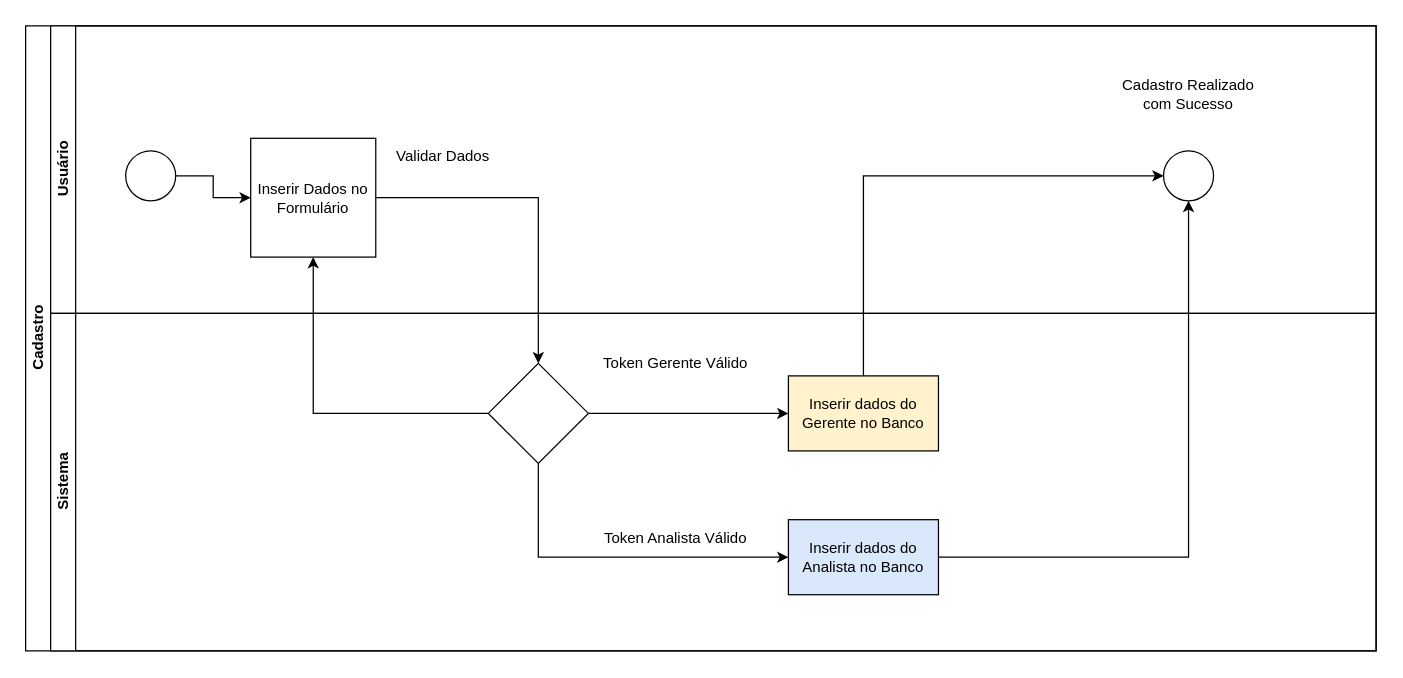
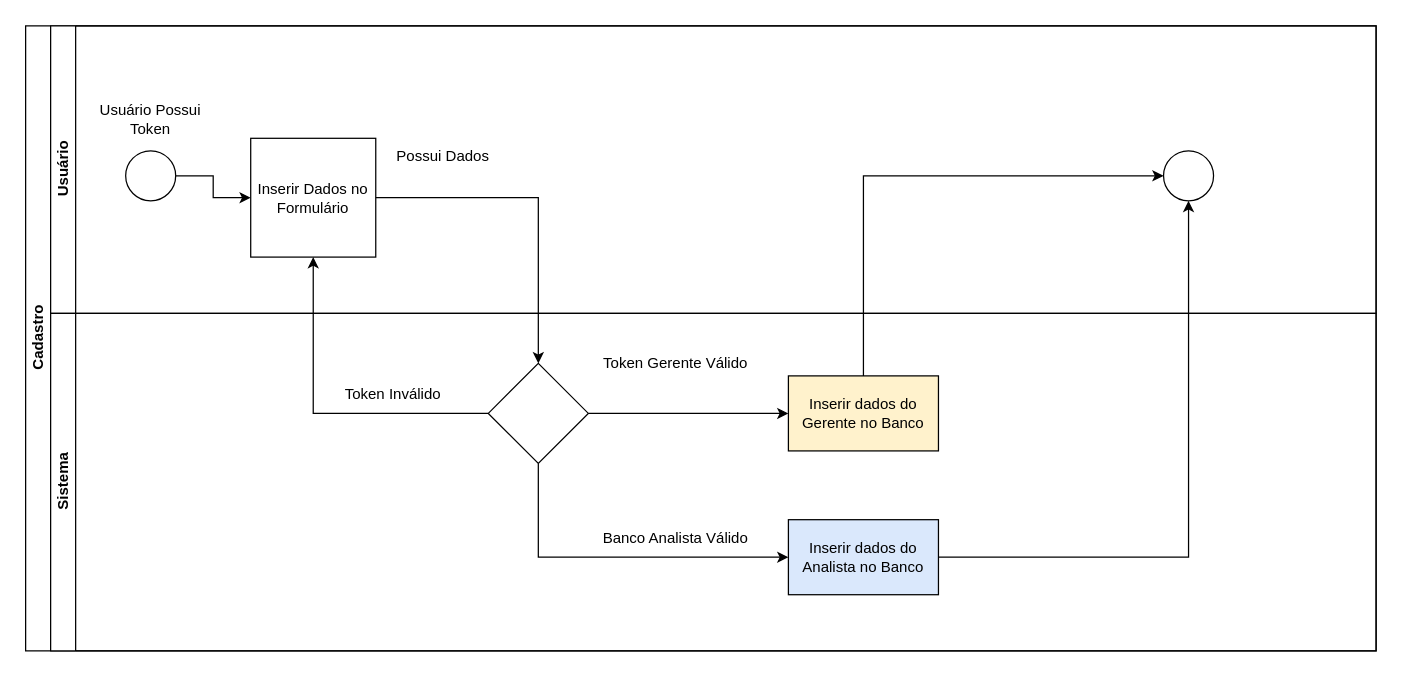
(1188, 94) -> none
none -> (151, 119)
(443, 157) -> (443, 157)
none -> (393, 394)
(676, 538) -> (676, 538)
